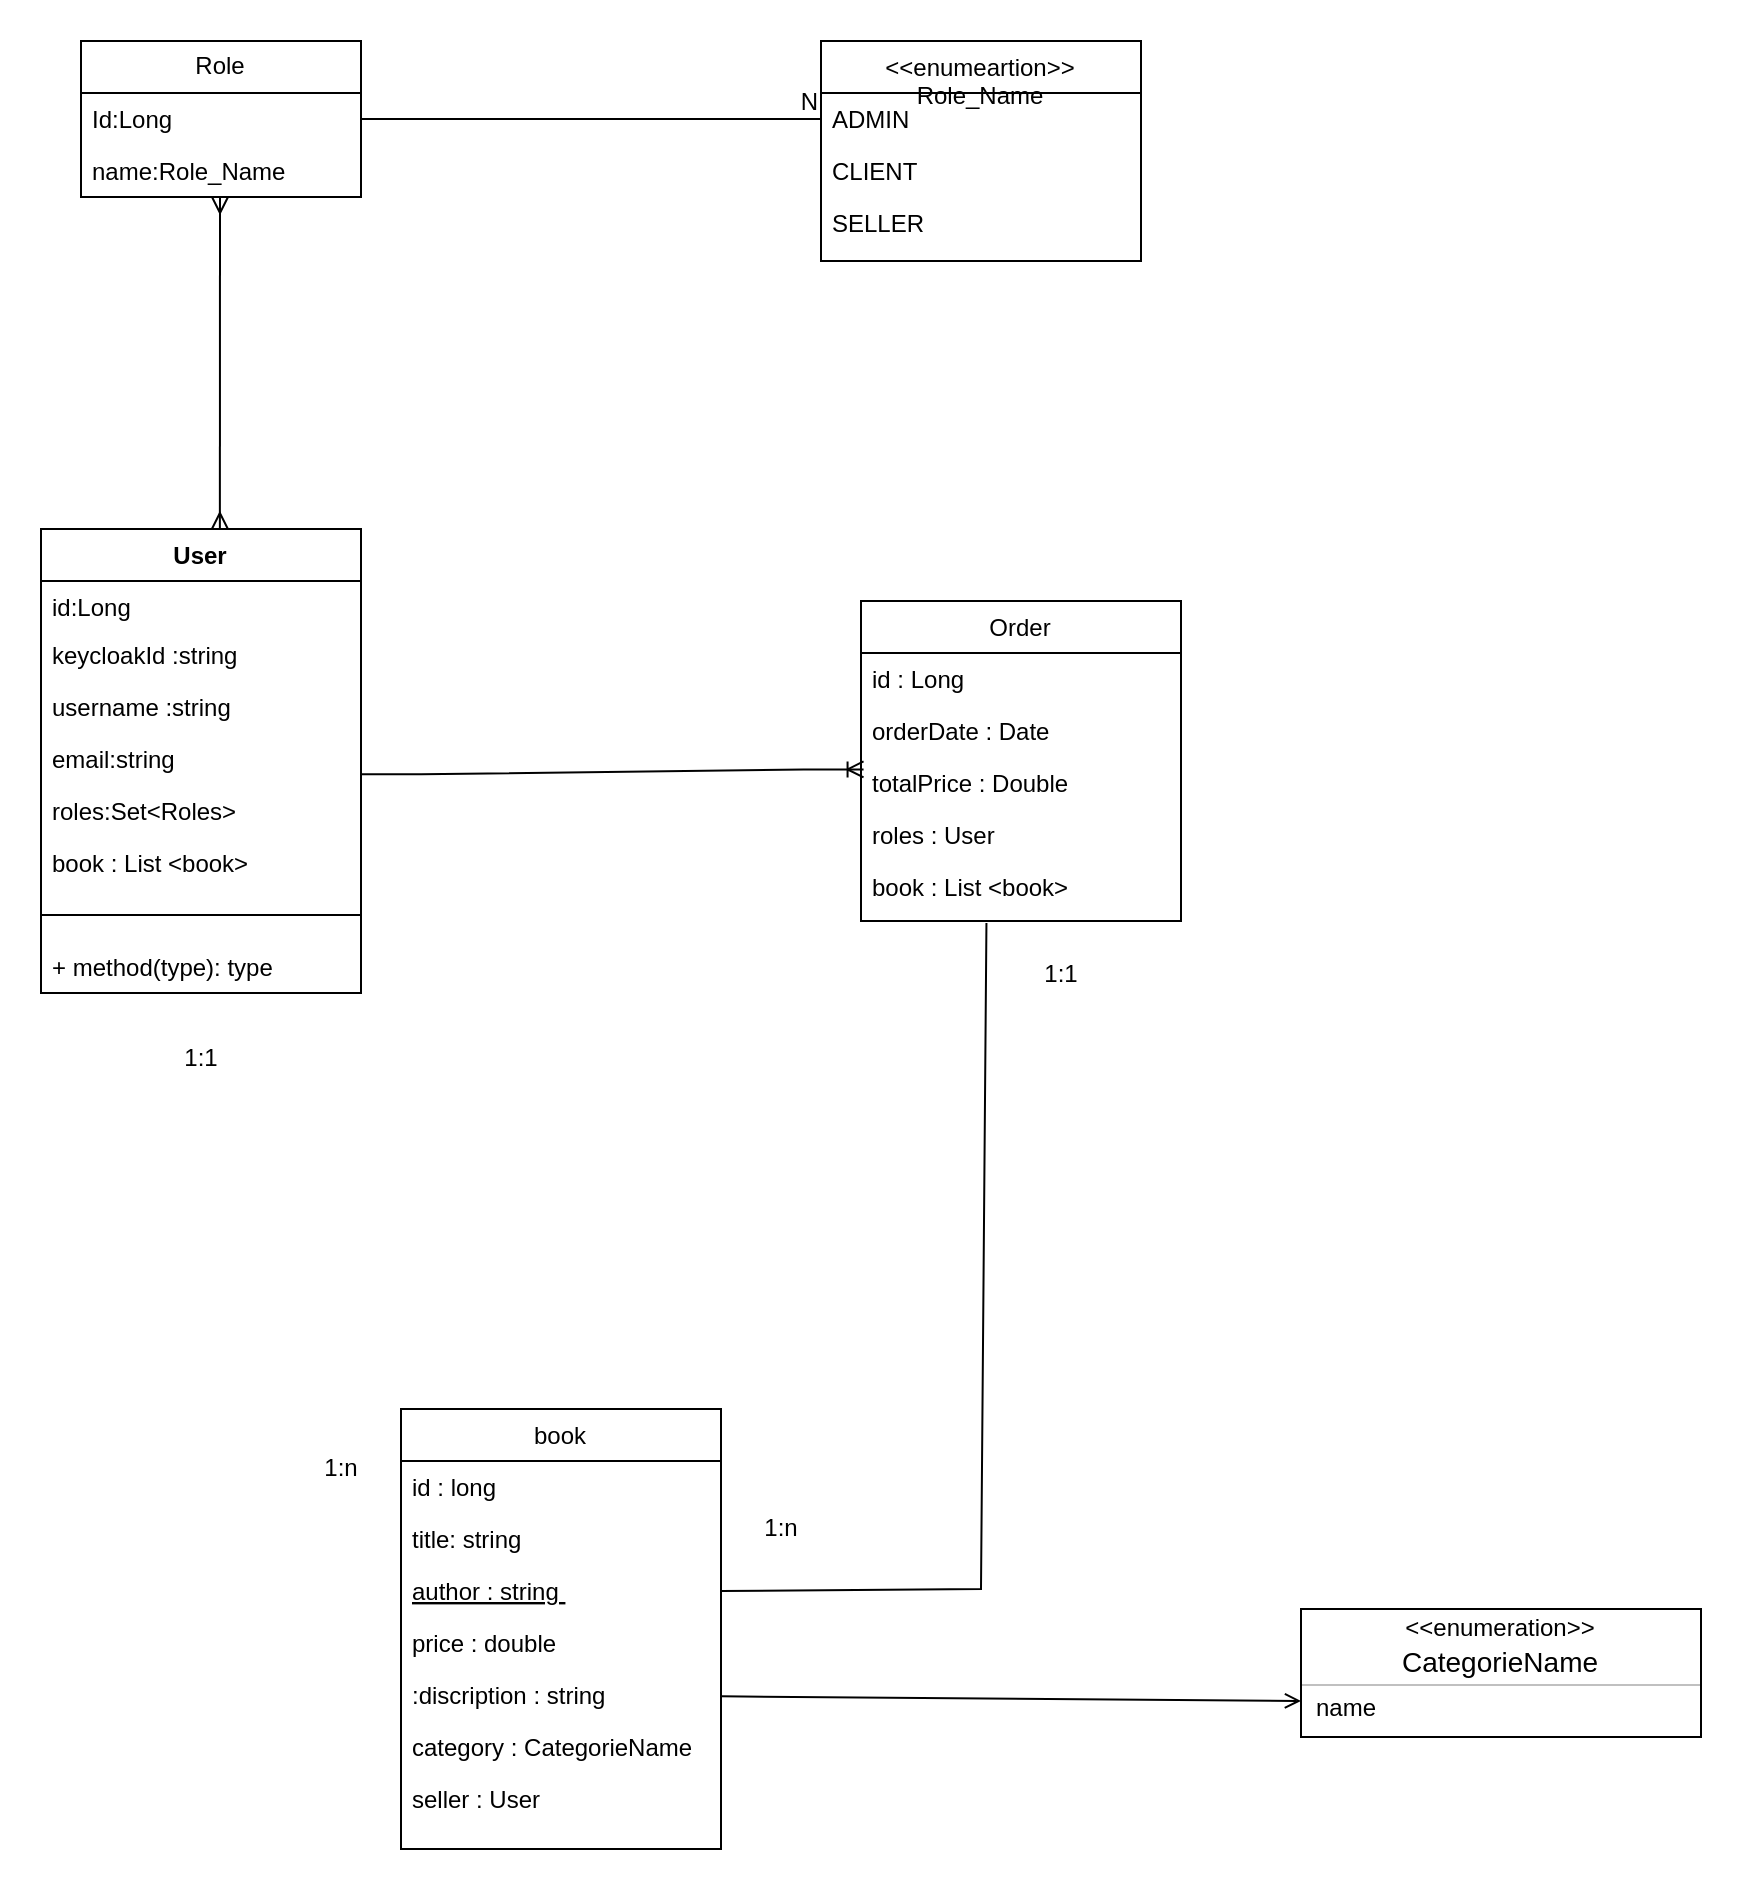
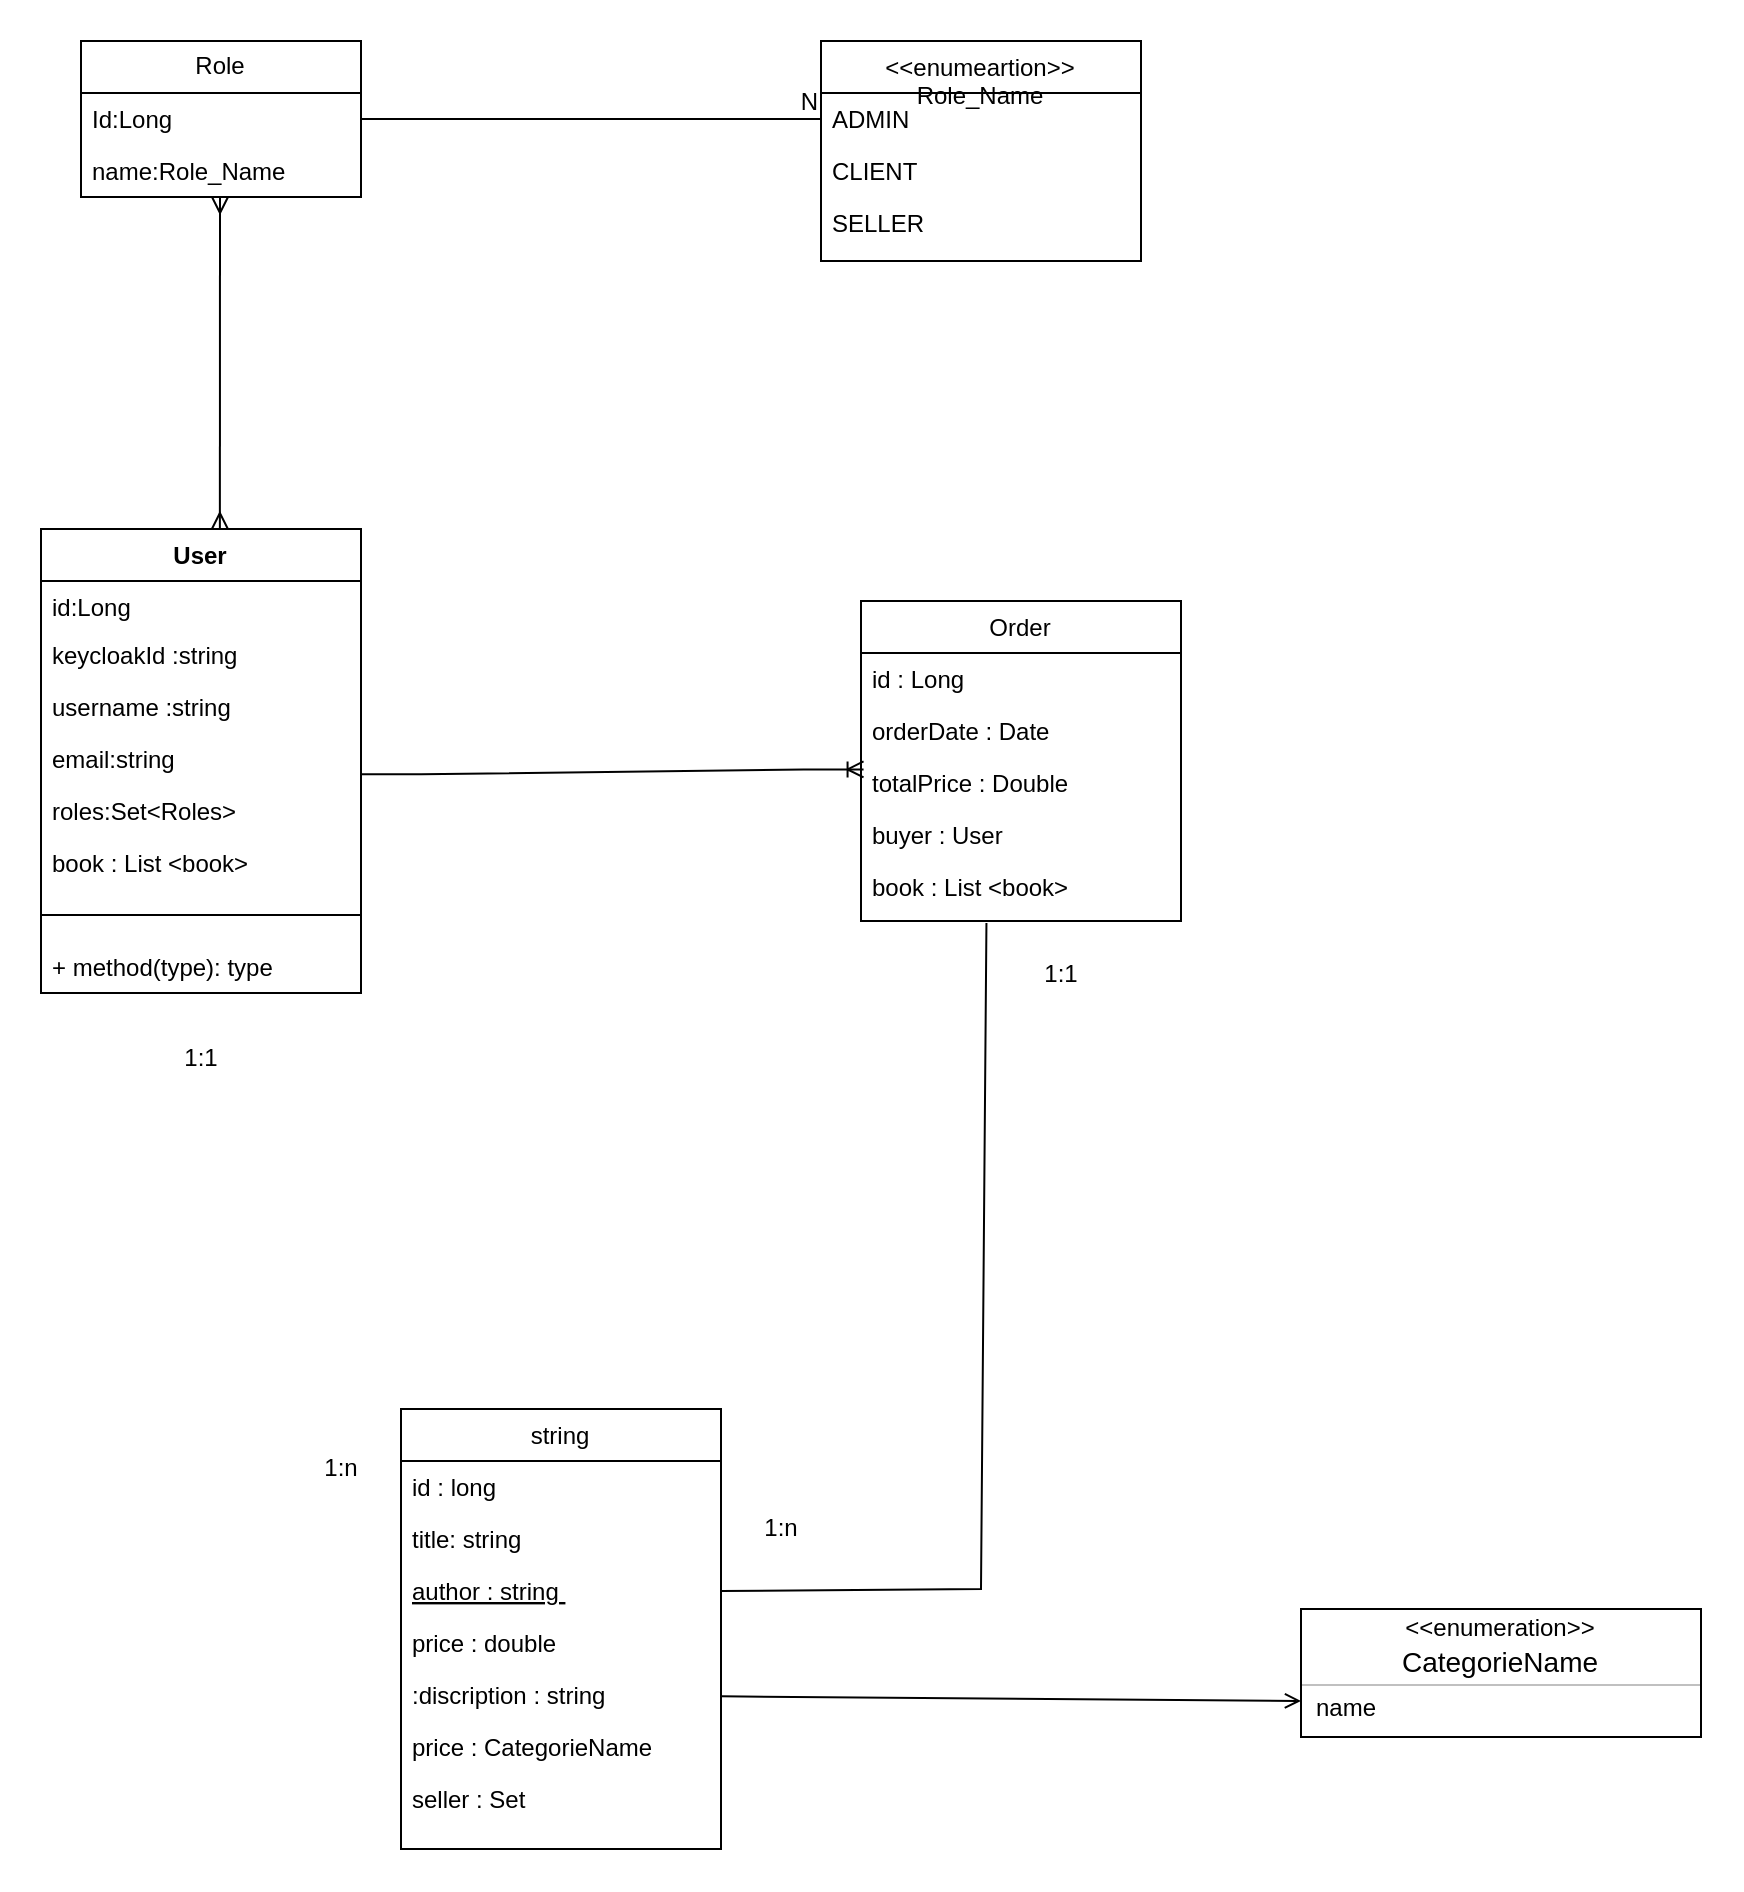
(940, 836) -> (943, 836)
(560, 1436) -> (560, 1436)
(561, 1748) -> (538, 1748)
(484, 1800) -> (477, 1800)
